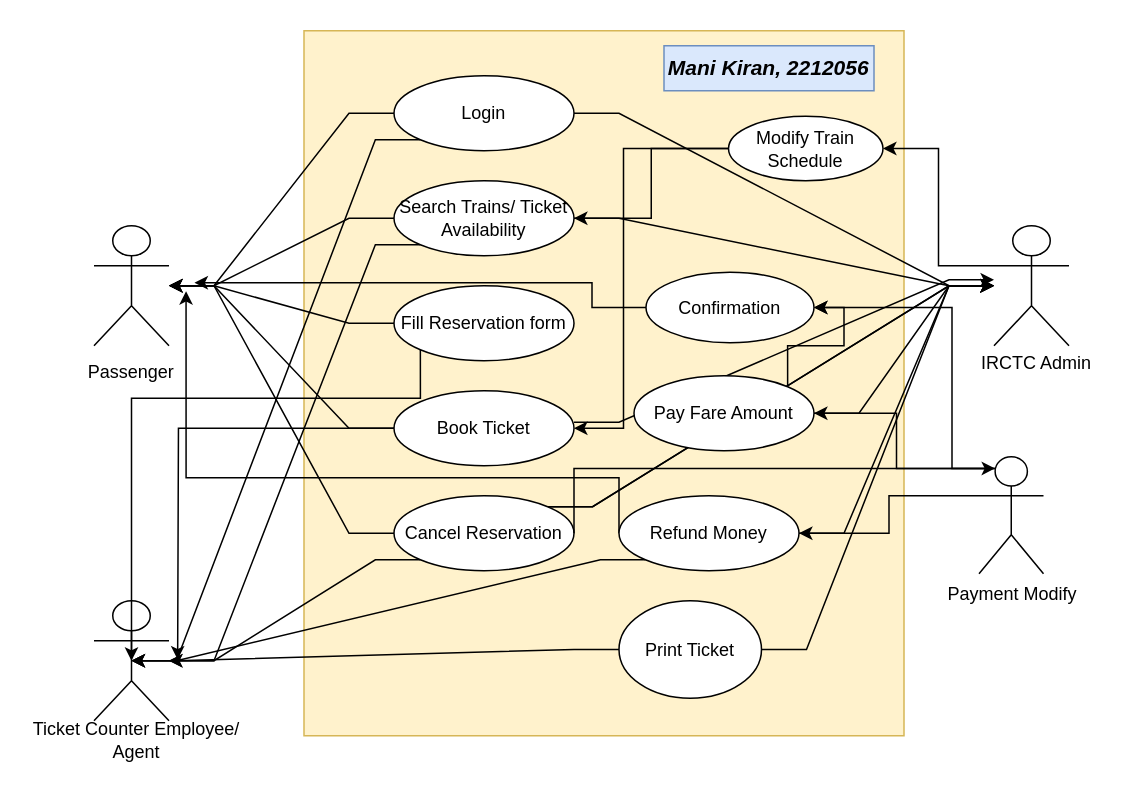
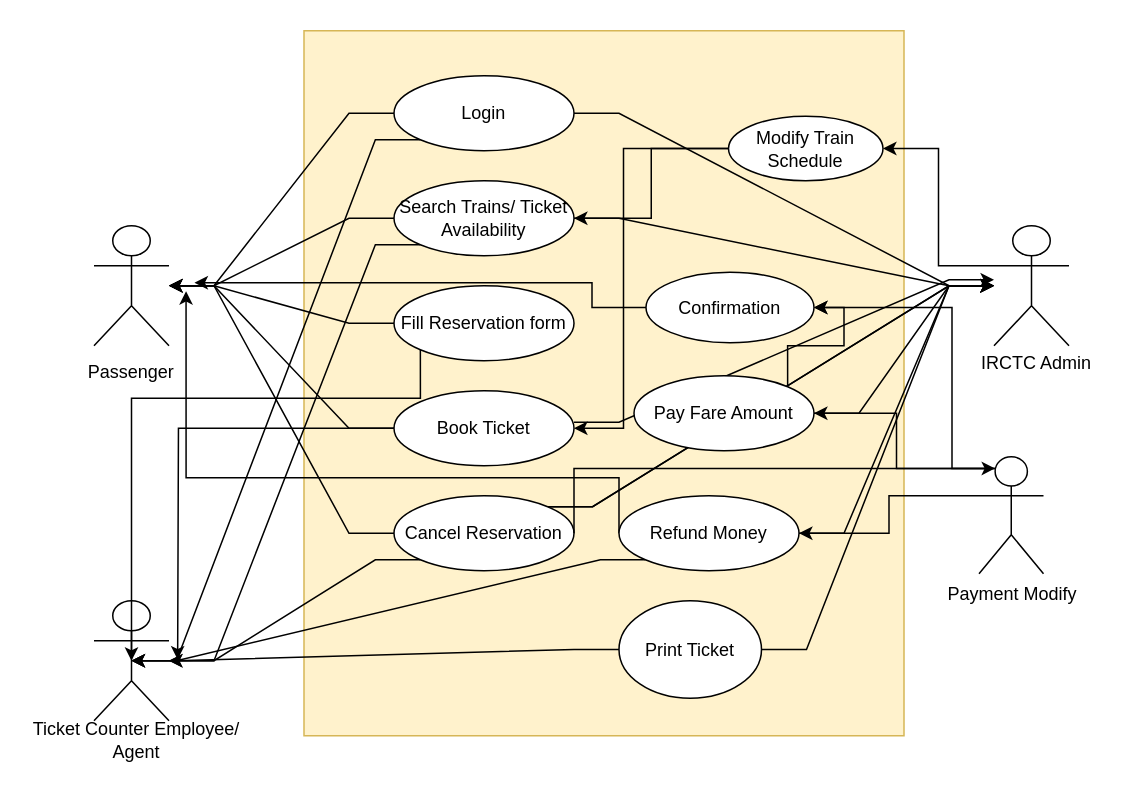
(769, 68) -> none
